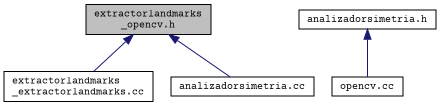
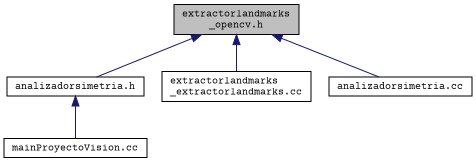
none -> (144, 58)
(368, 86) -> (76, 148)
